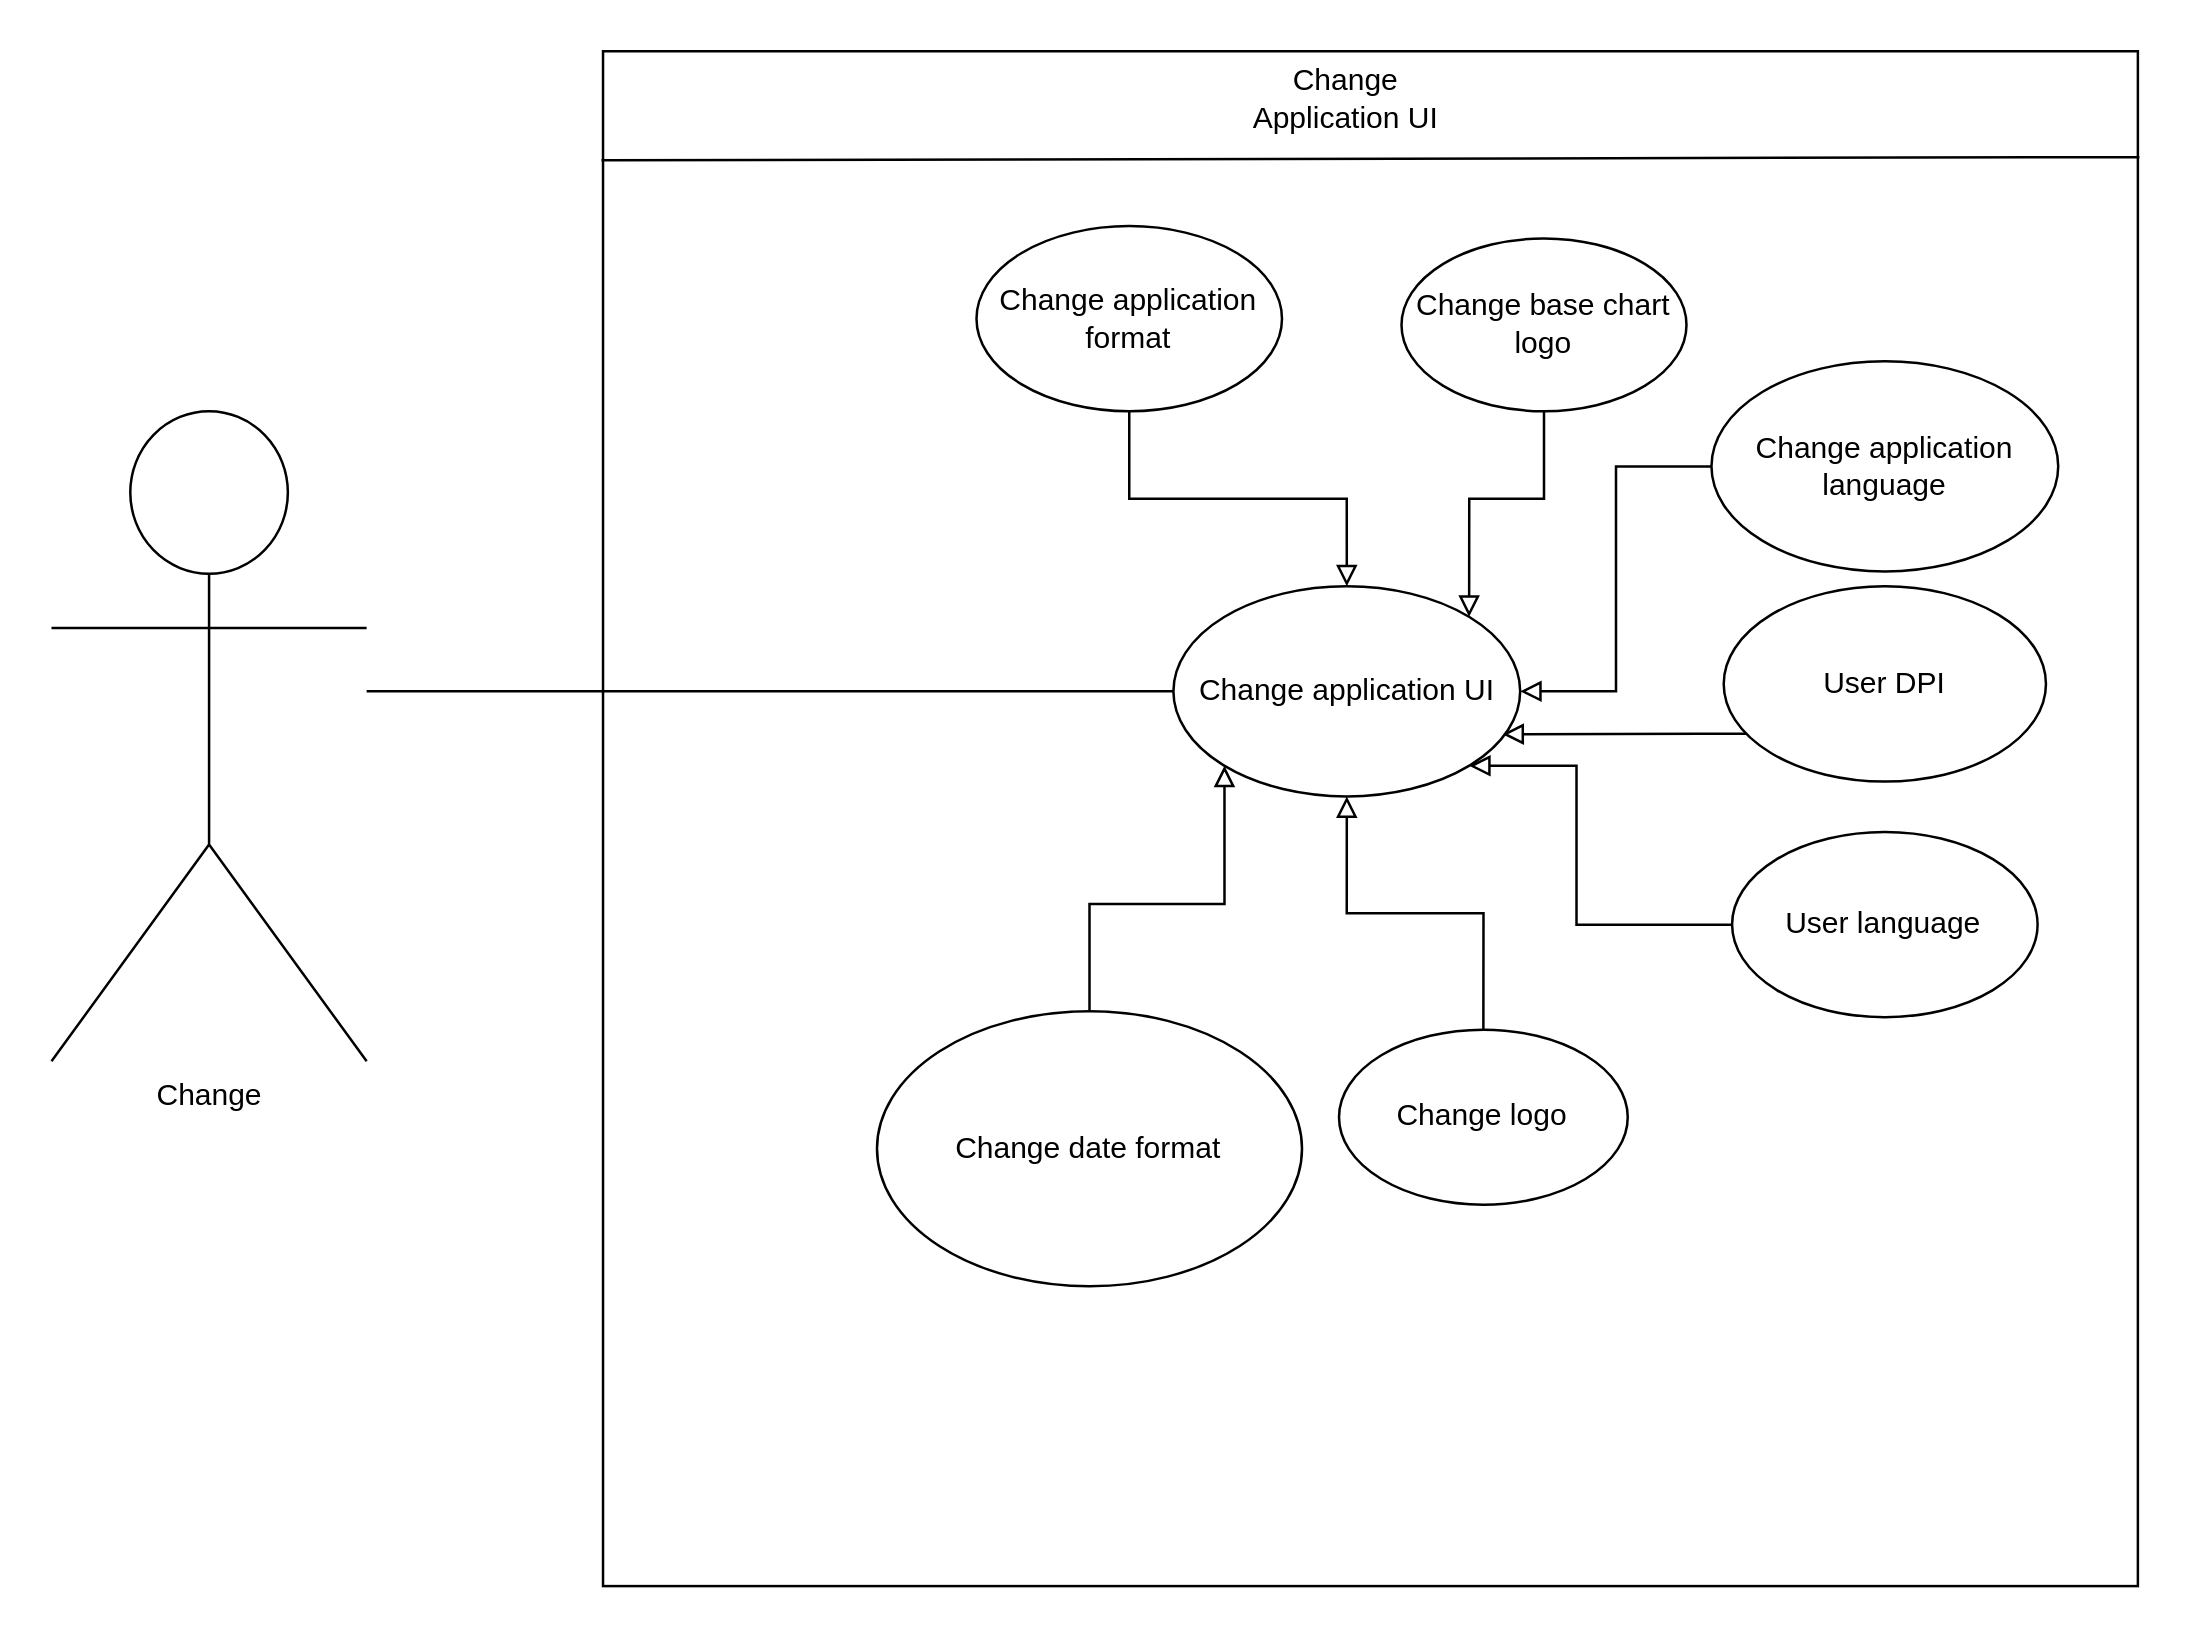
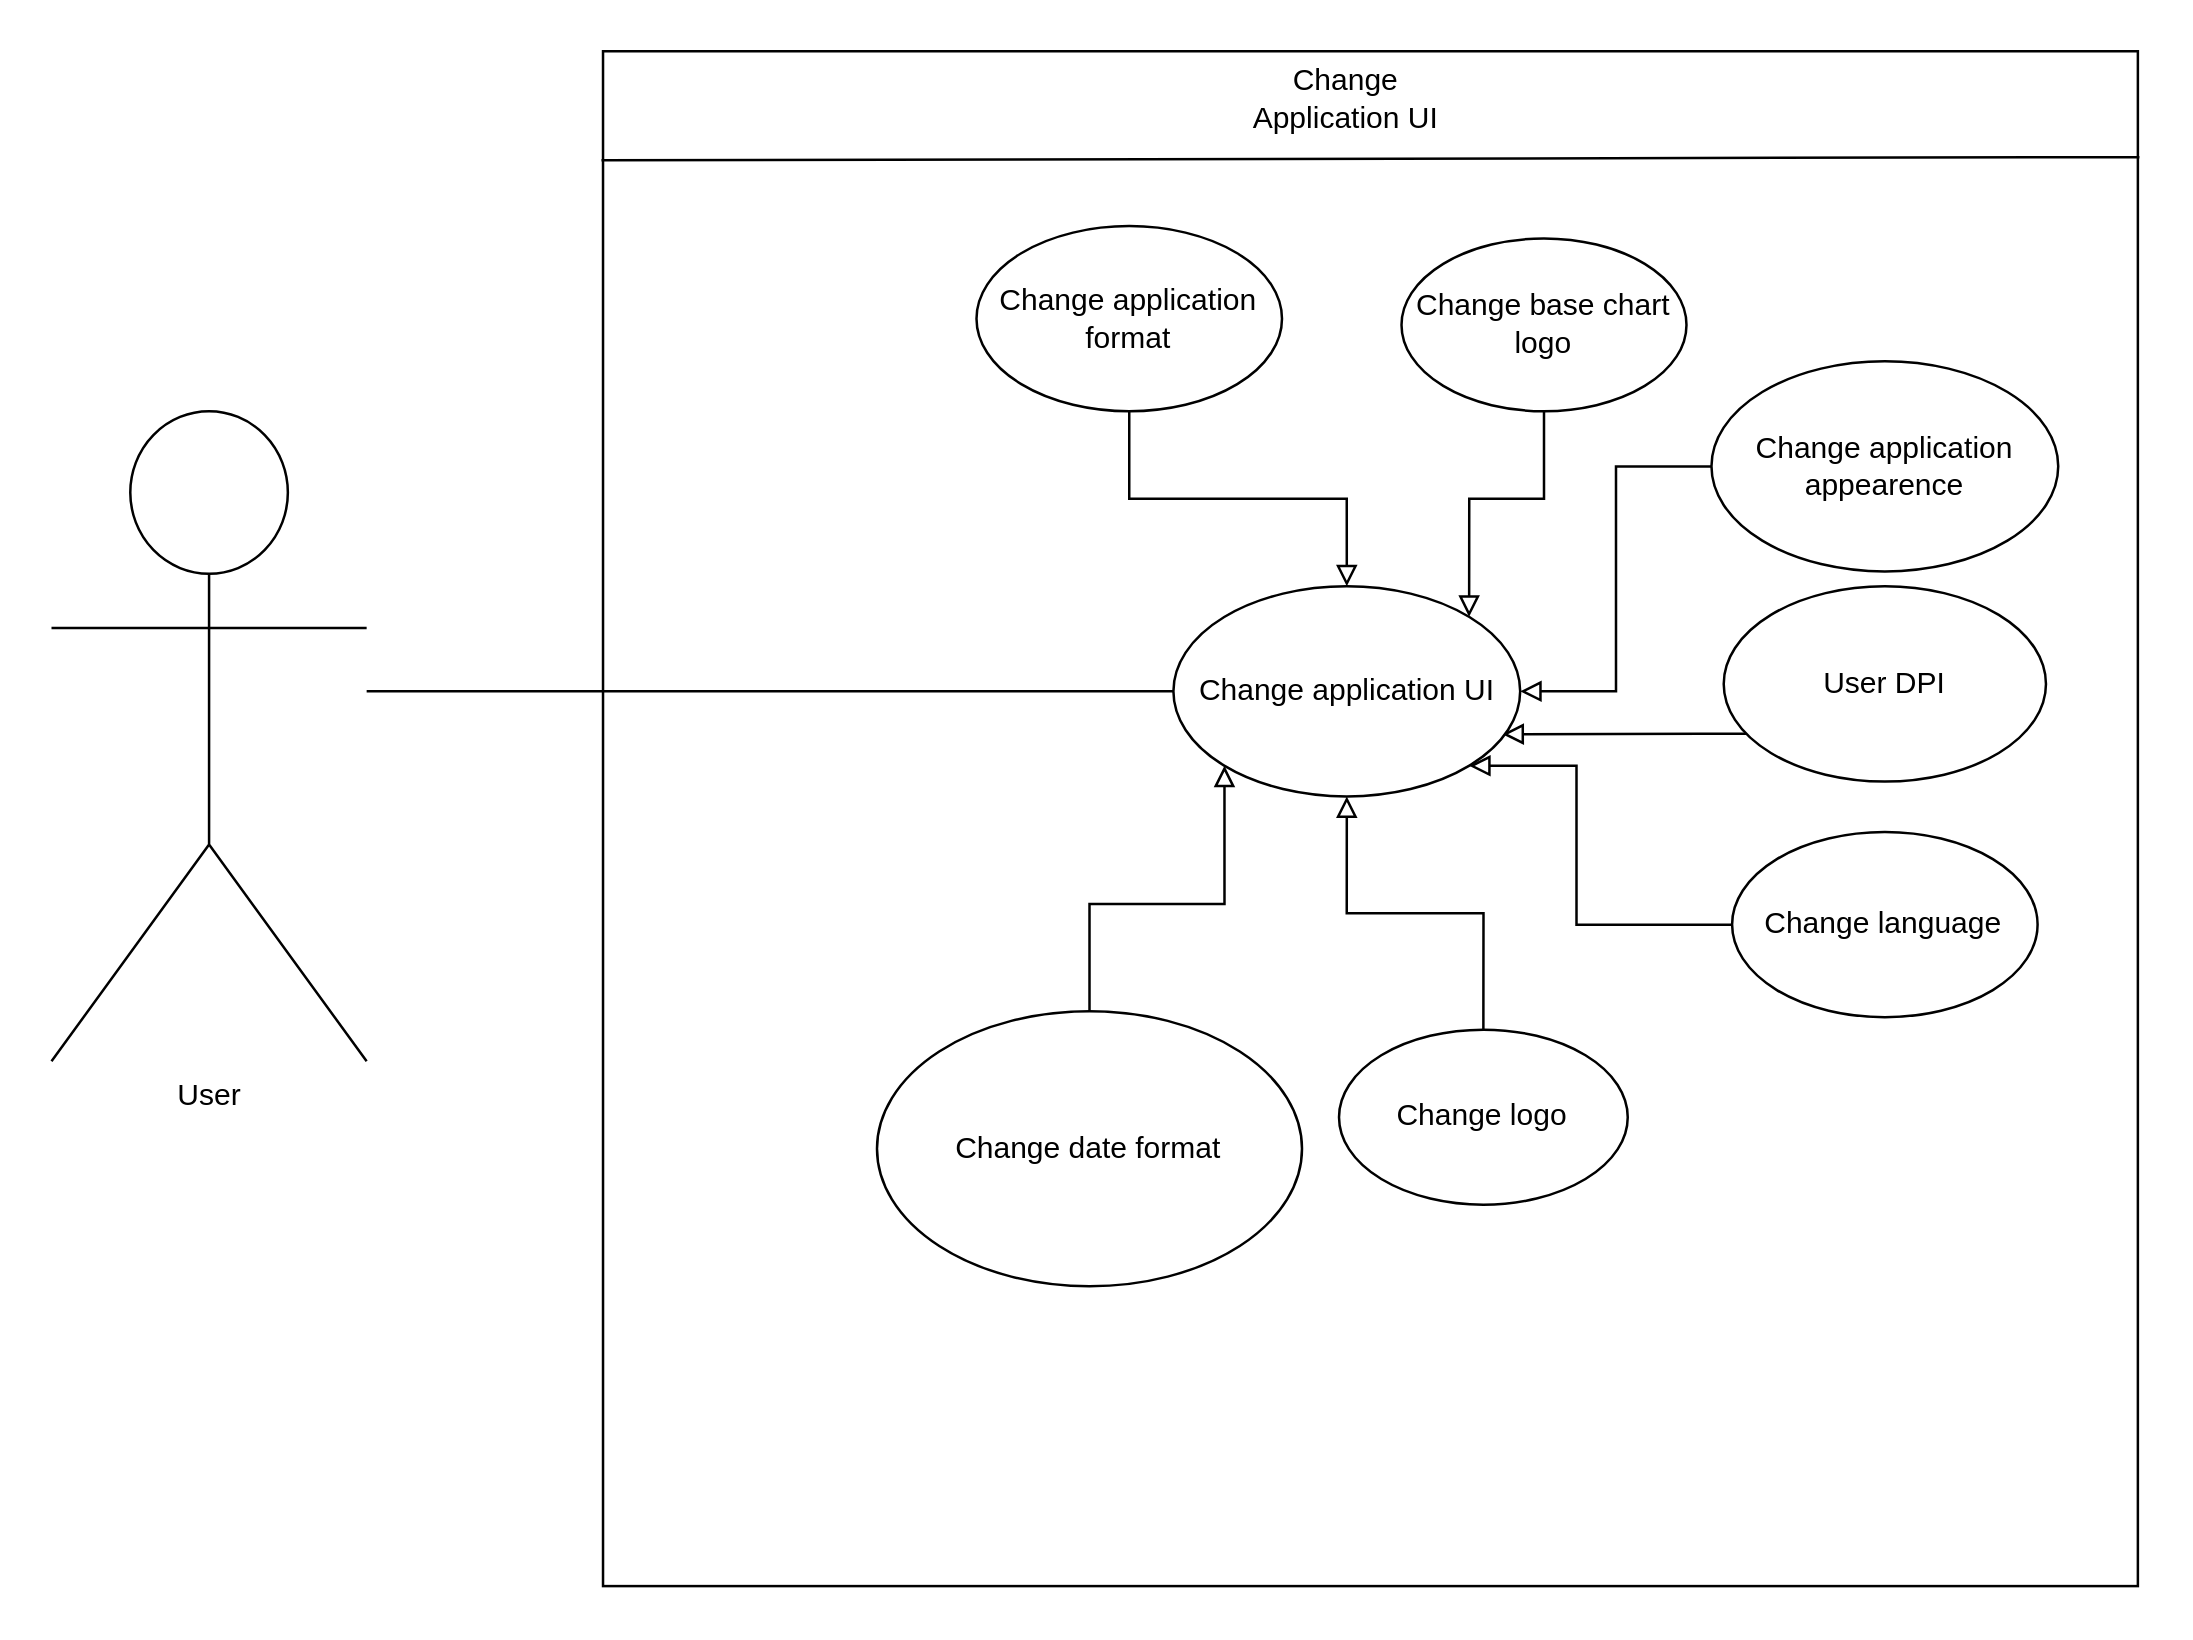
(1885, 466) -> (1885, 466)
(1884, 924) -> (1884, 924)
(210, 1097) -> (210, 1097)
